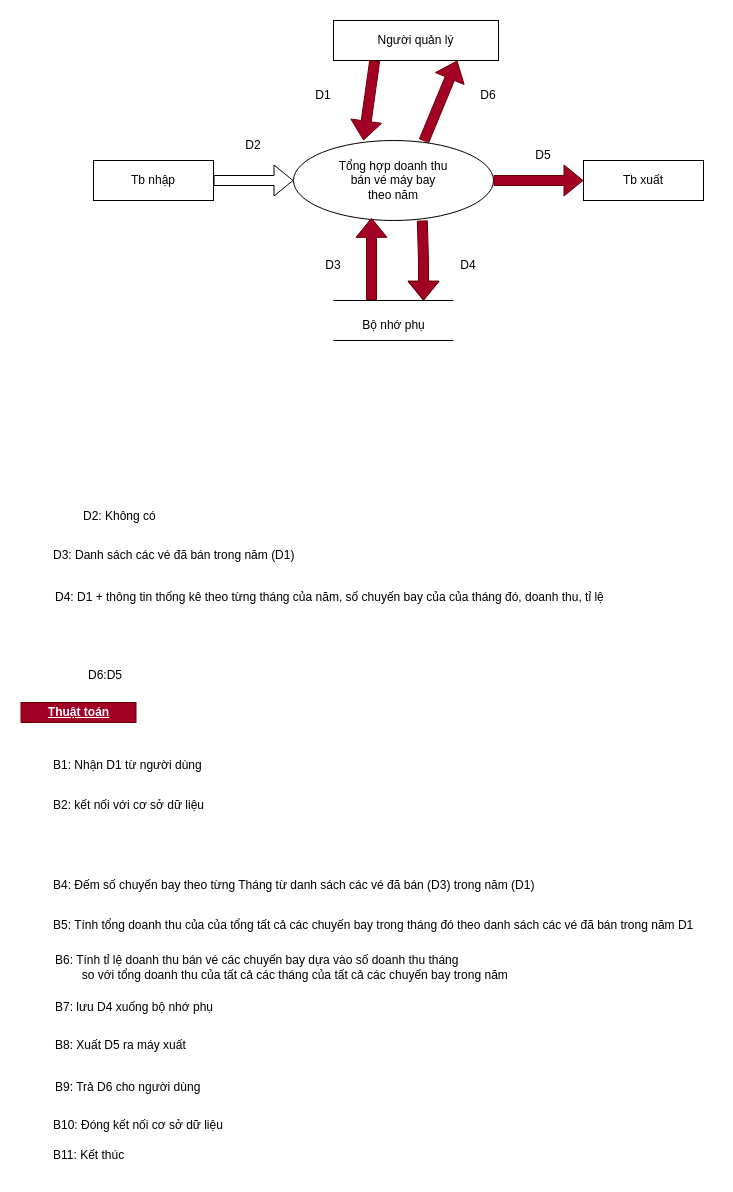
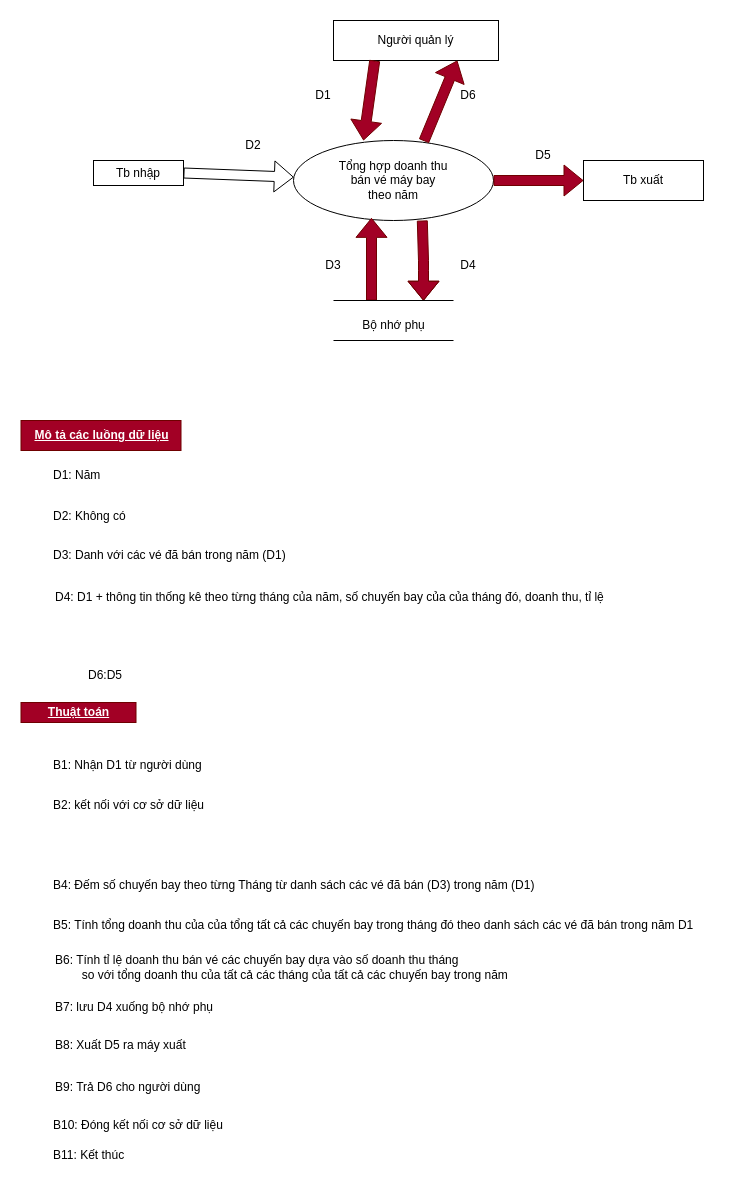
(489, 96) -> (469, 96)
(154, 181) -> (139, 173)
none -> (101, 436)
none -> (86, 476)
(131, 517) -> (101, 517)
(179, 556) -> (174, 556)
